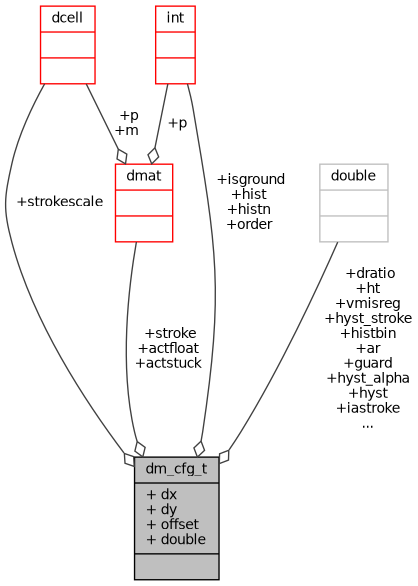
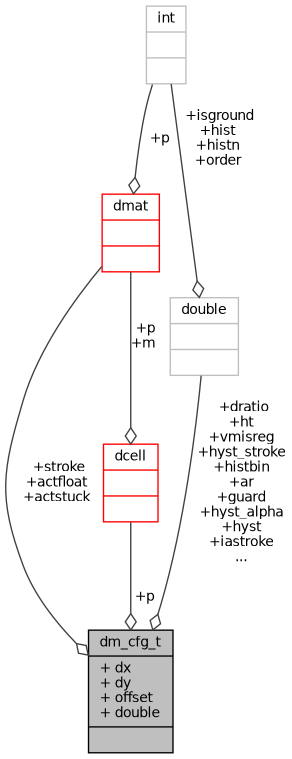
(175, 45) -> (166, 45)
(102, 116) -> (131, 350)
(58, 203) -> (143, 597)
(214, 262) -> (184, 183)
